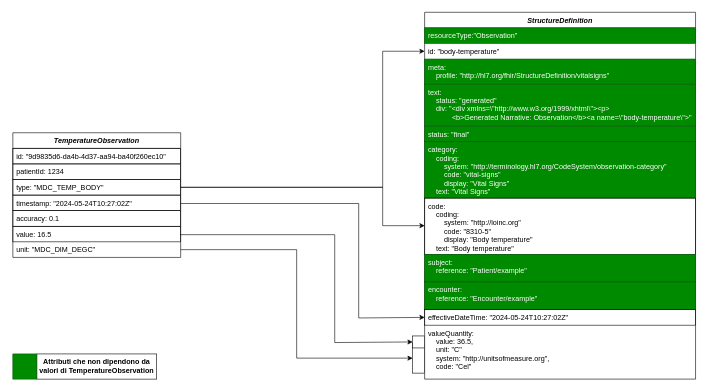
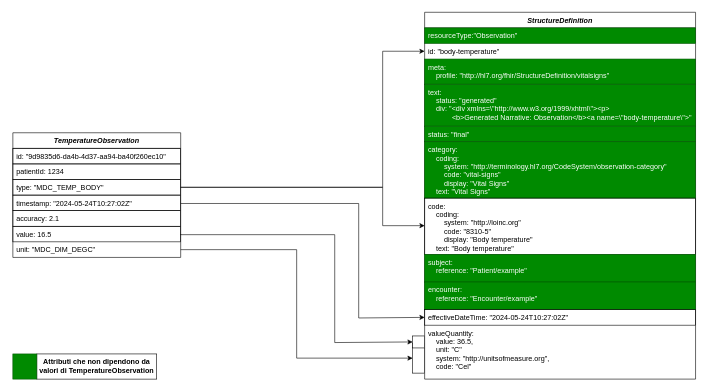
(39, 219) -> (39, 219)
